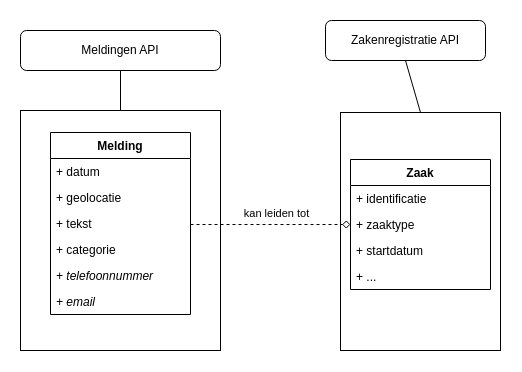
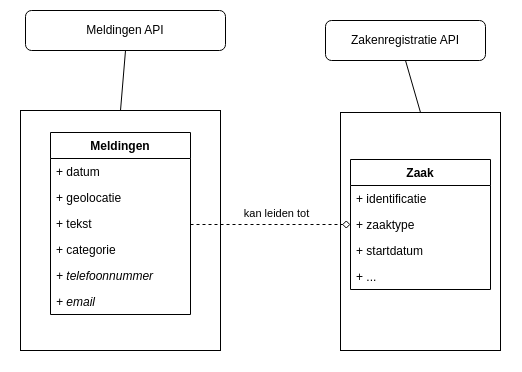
(121, 51) -> (126, 31)
(120, 146) -> (120, 146)
